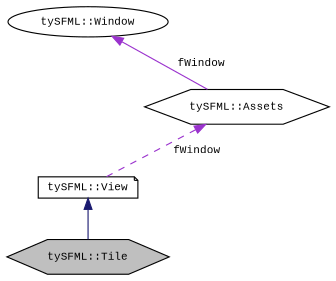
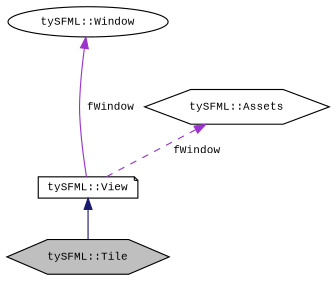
(165, 66) -> (80, 113)
